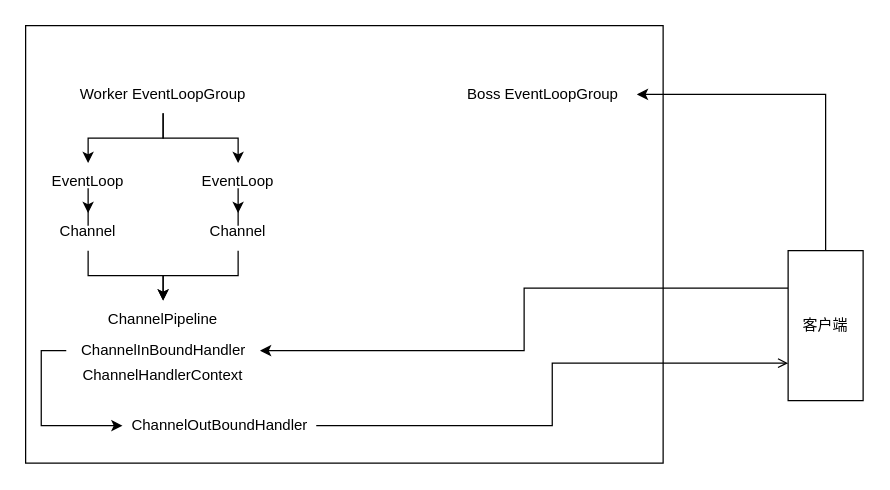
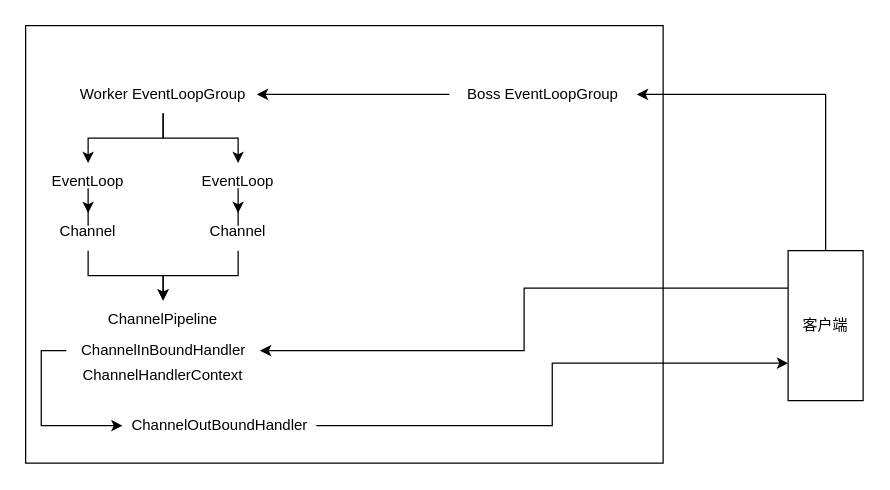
none -> (357, 94)
(780, 363) -> (778, 363)
